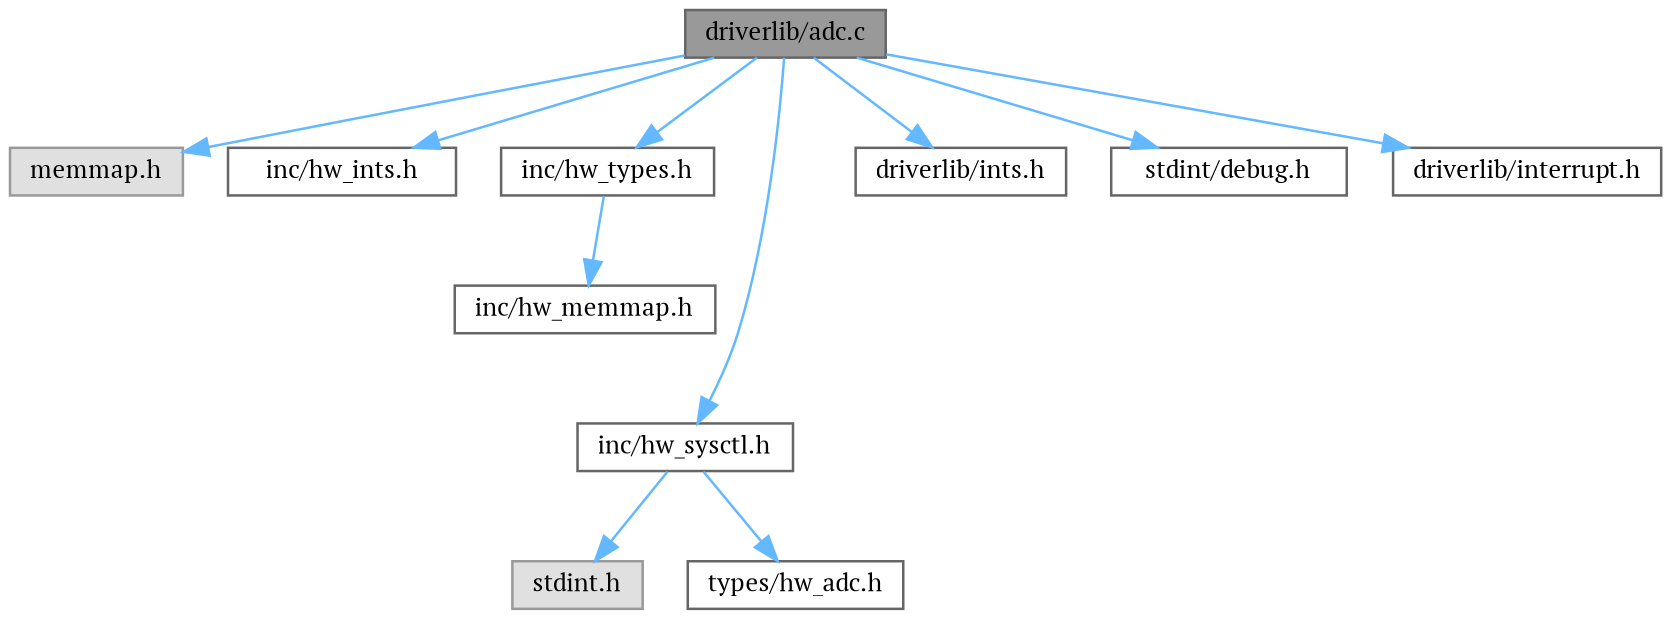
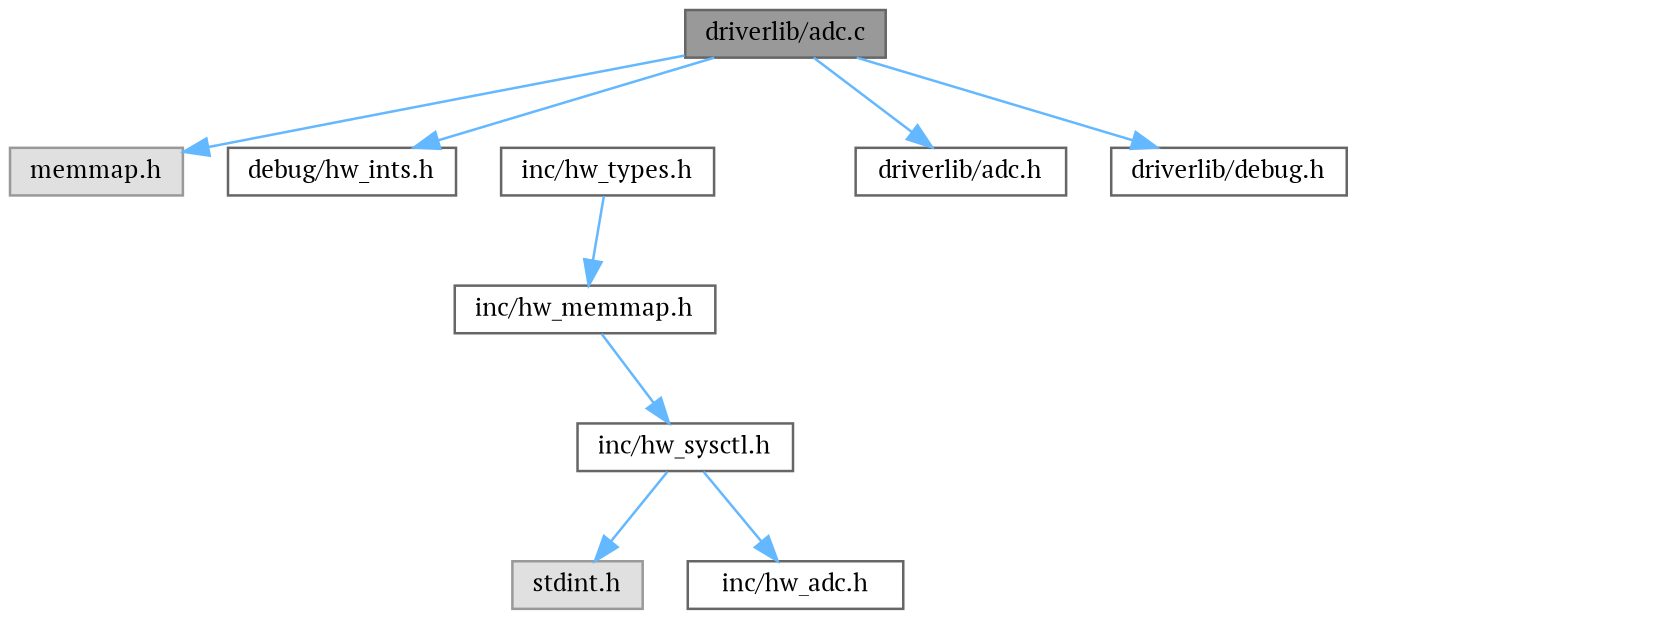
(707, 95) -> none
(342, 172) -> (342, 172)
(961, 172) -> (961, 172)
(1229, 172) -> (1229, 172)
(1527, 172) -> none
(762, 233) -> (628, 368)
(796, 585) -> (796, 585)
